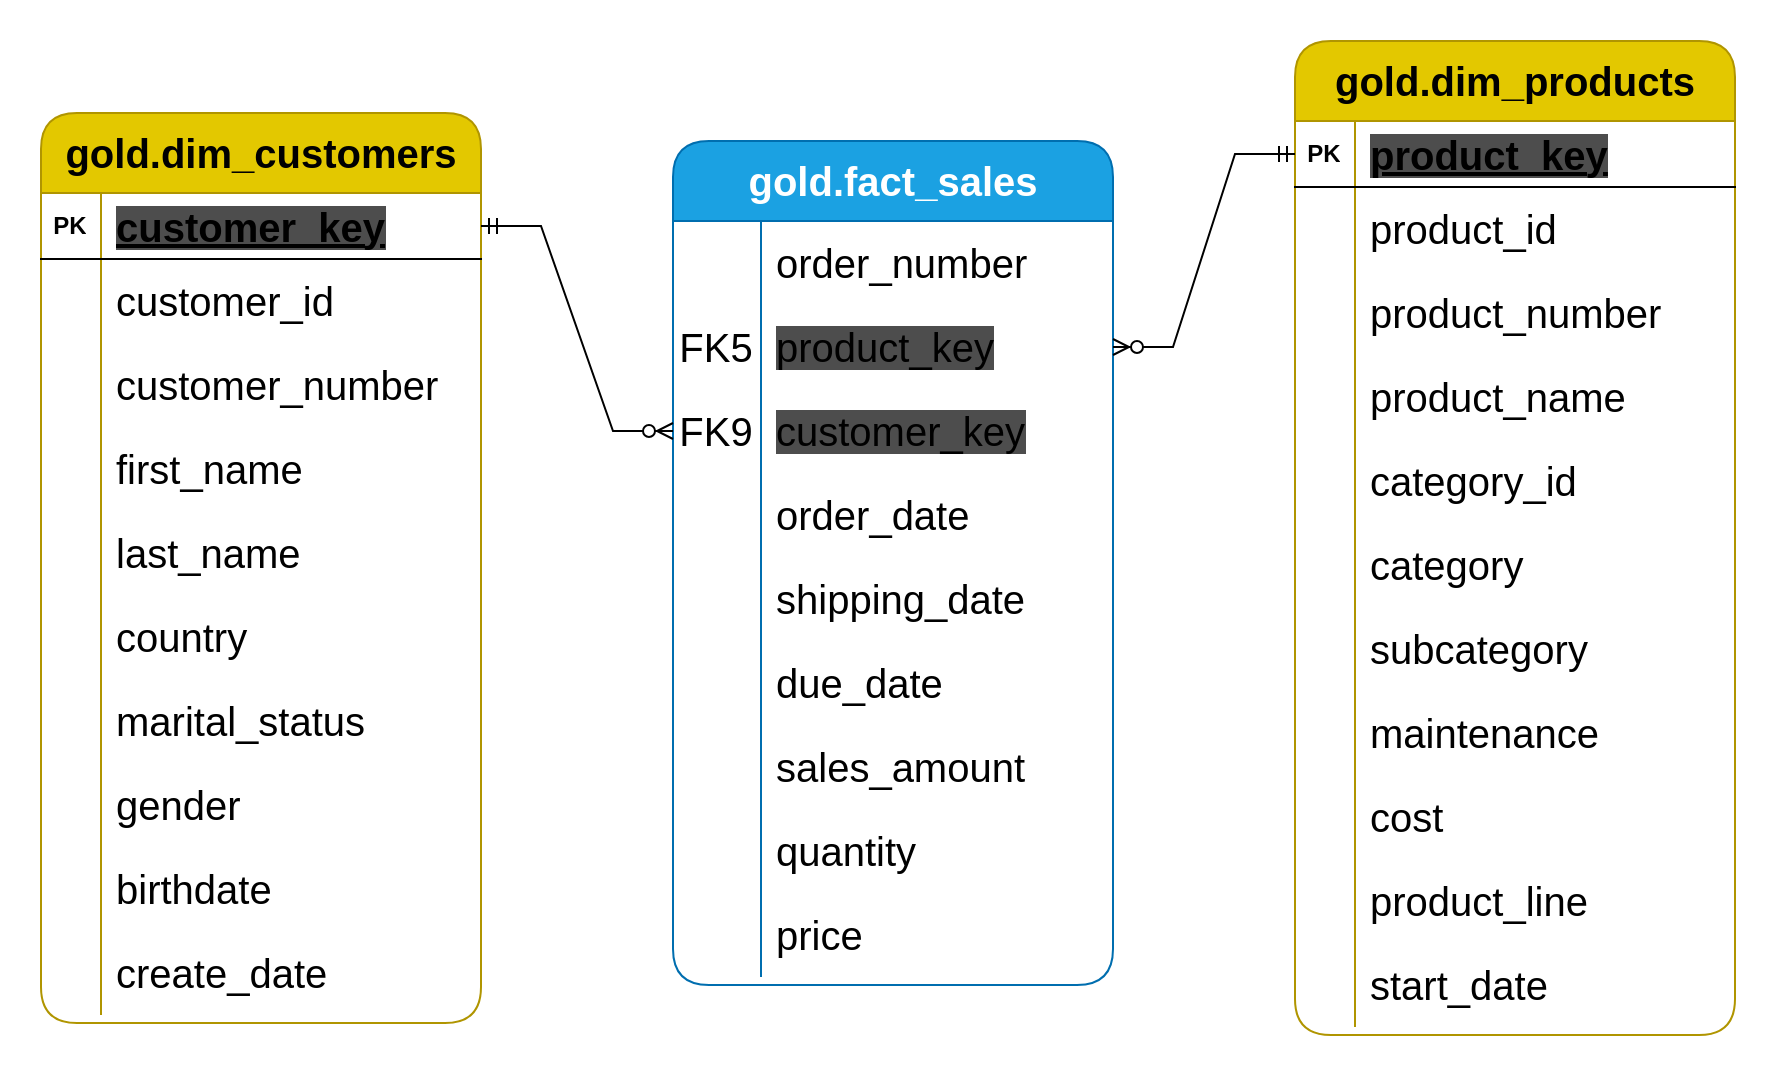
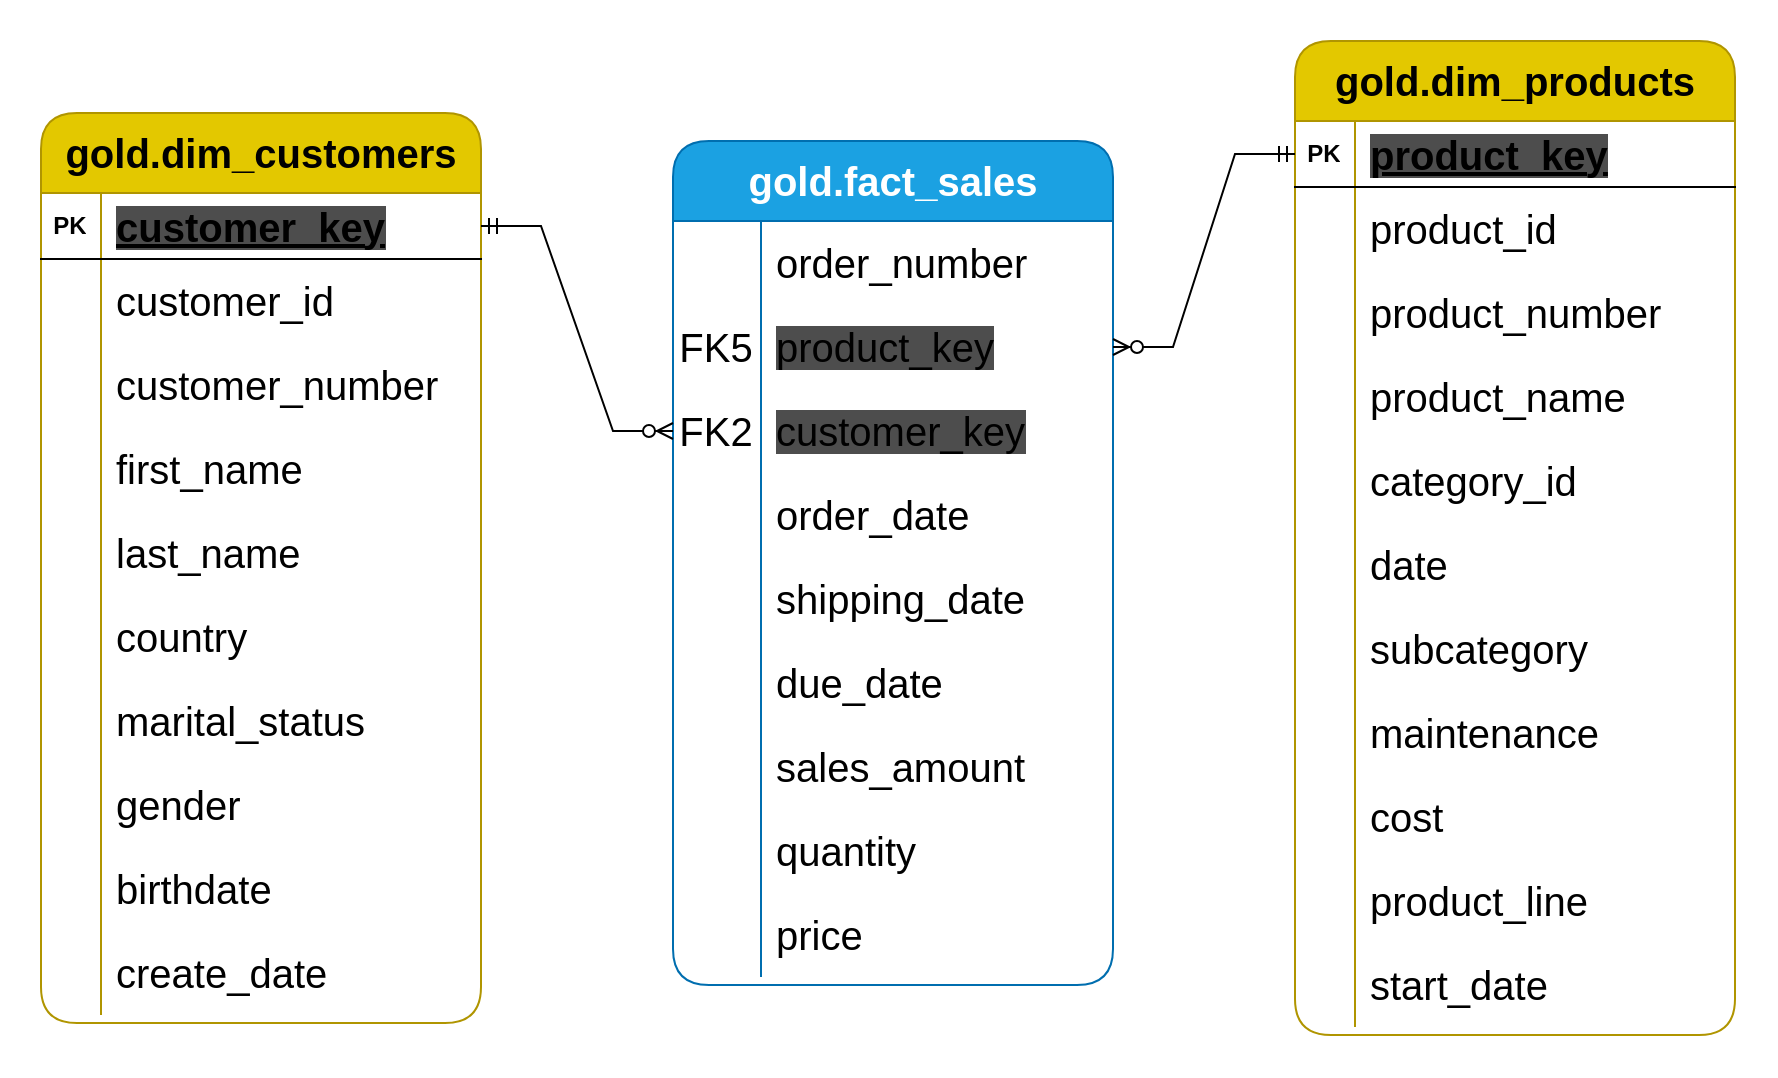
(717, 431) -> (717, 431)
(1461, 565) -> (1416, 565)
